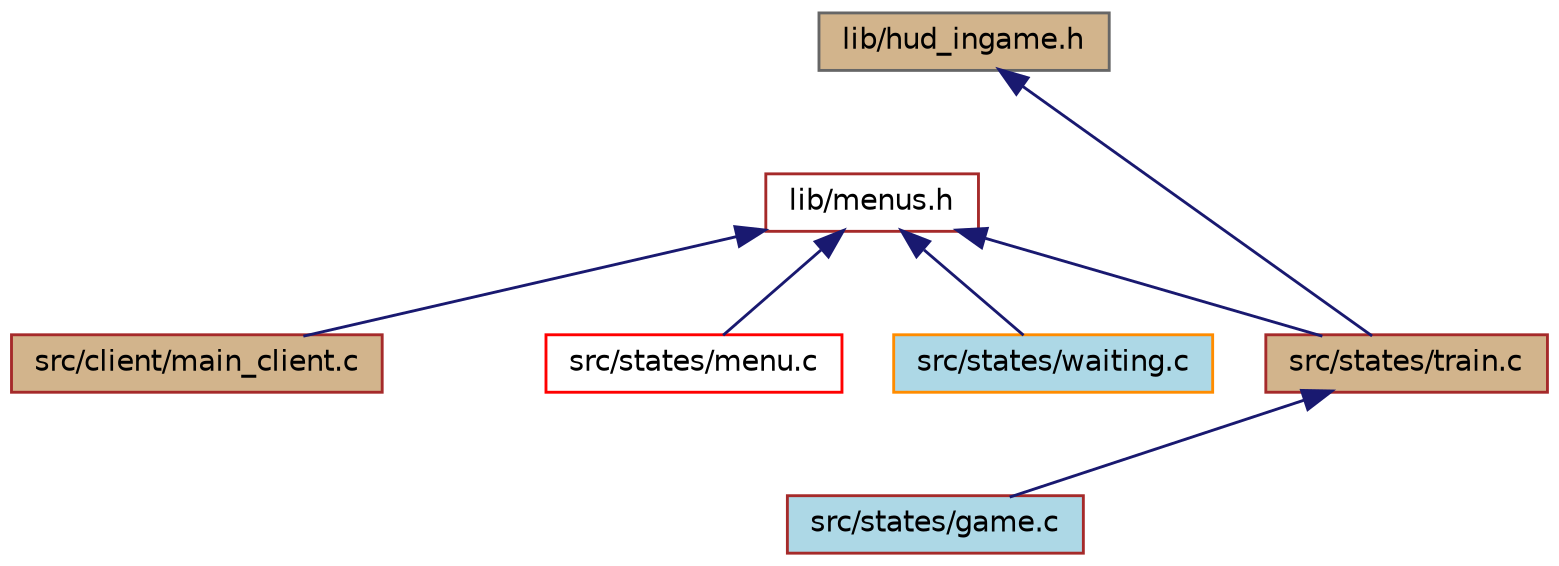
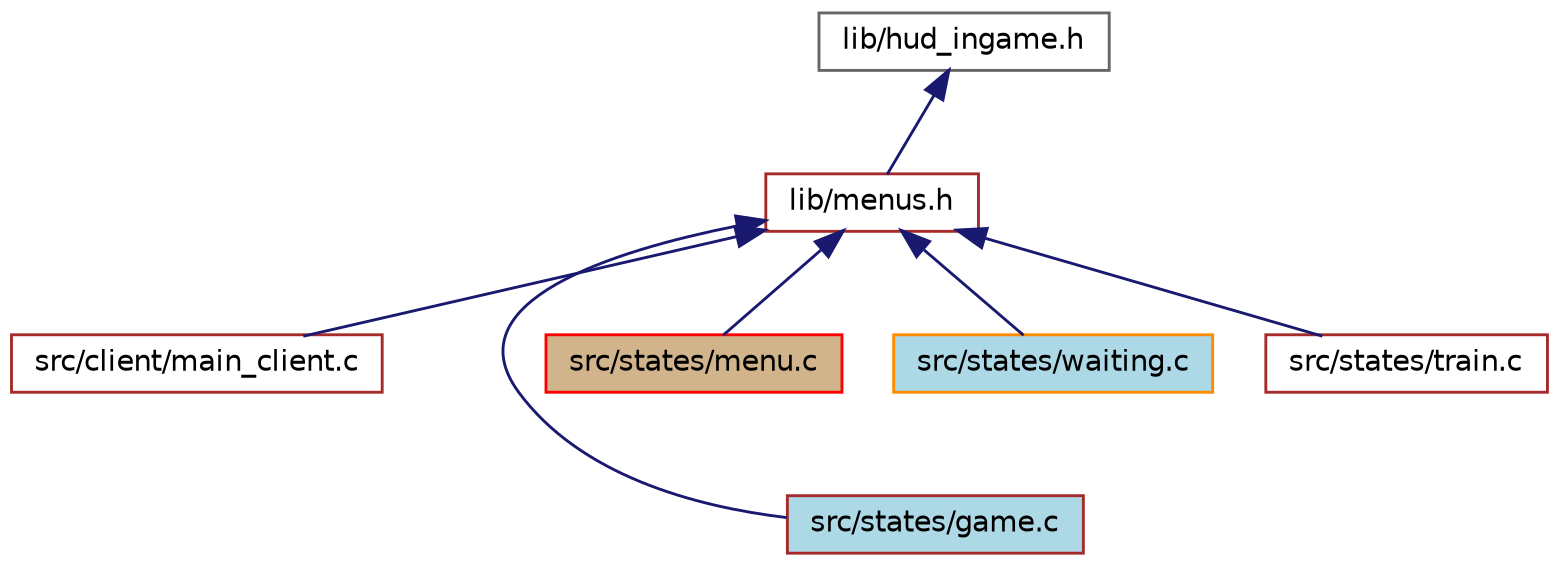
(964, 42) -> (964, 42)
(1197, 211) -> (910, 135)
(197, 364) -> (197, 364)
(694, 364) -> (694, 364)
(1407, 364) -> (1407, 364)
(1157, 449) -> (515, 383)
